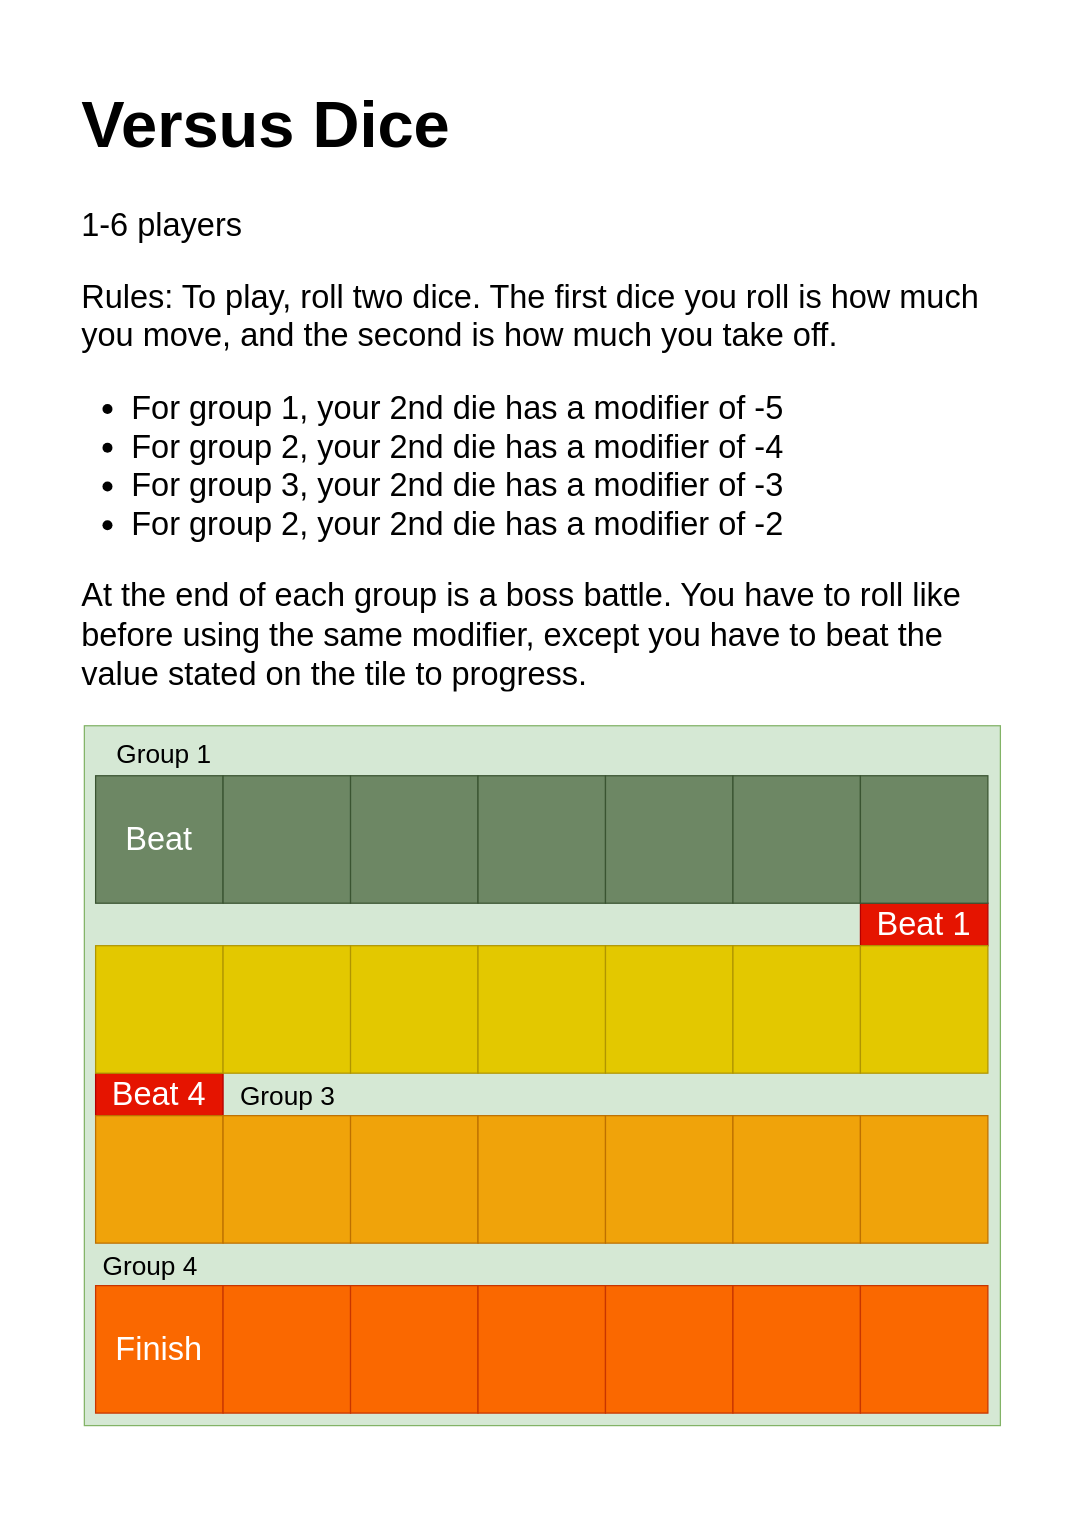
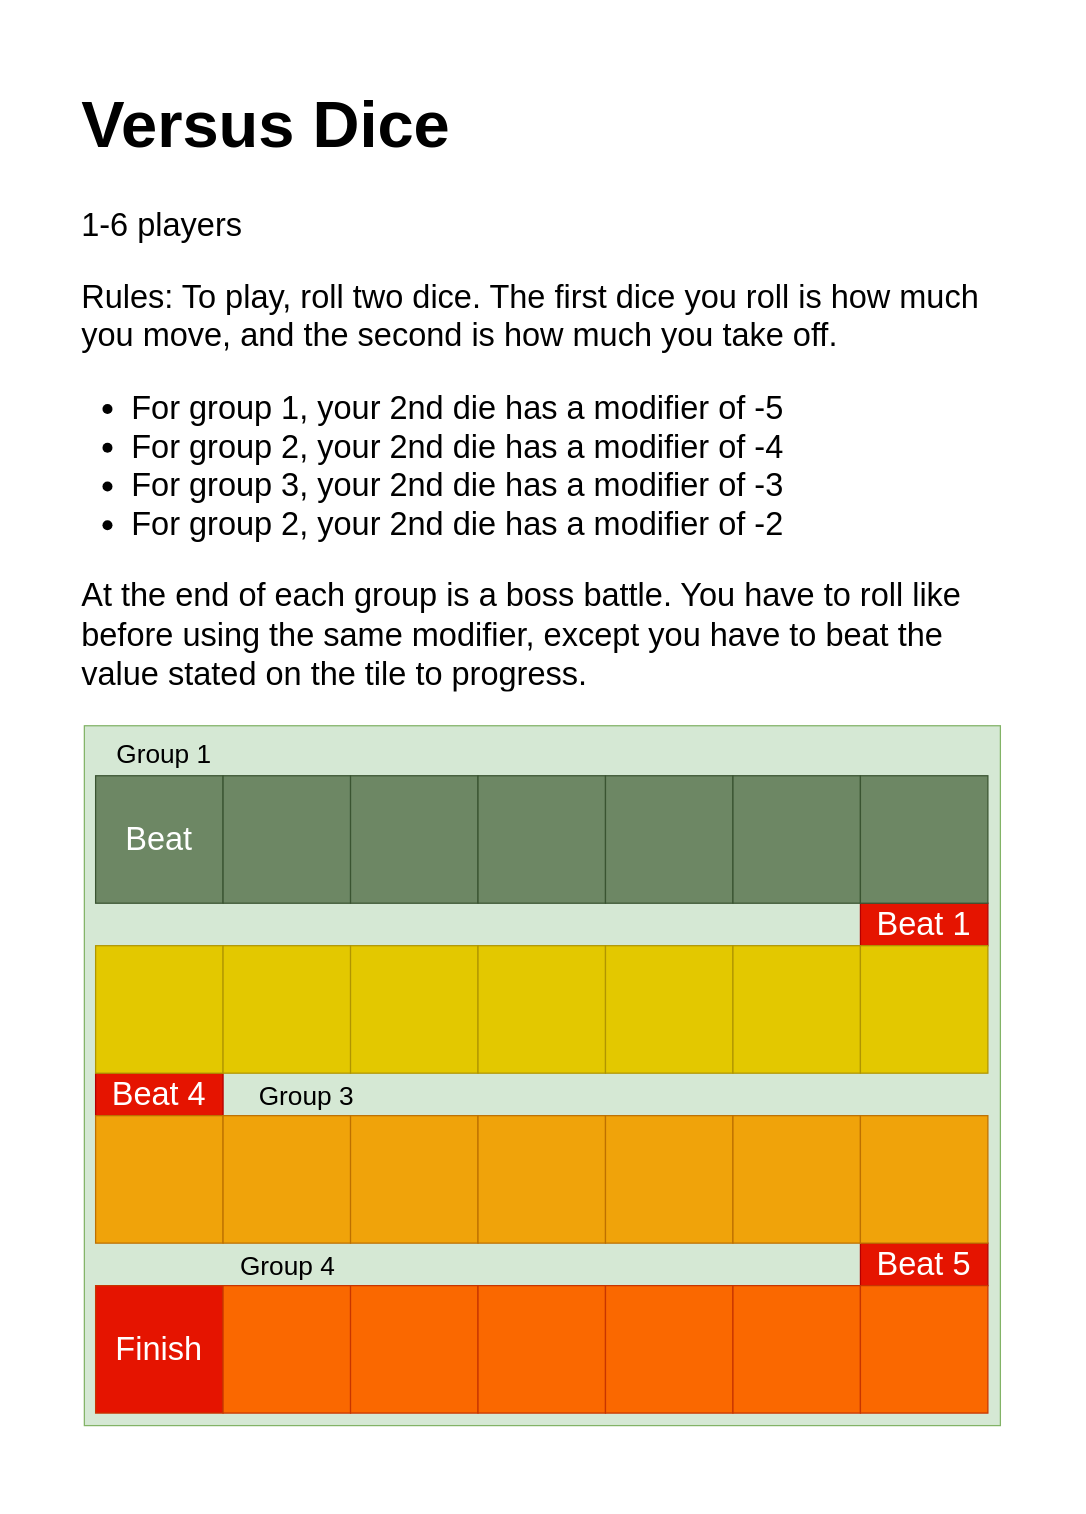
(319, 1094) -> (338, 1094)
(182, 1264) -> (319, 1264)
none -> (924, 1264)
(159, 1349) -> (159, 1349)
